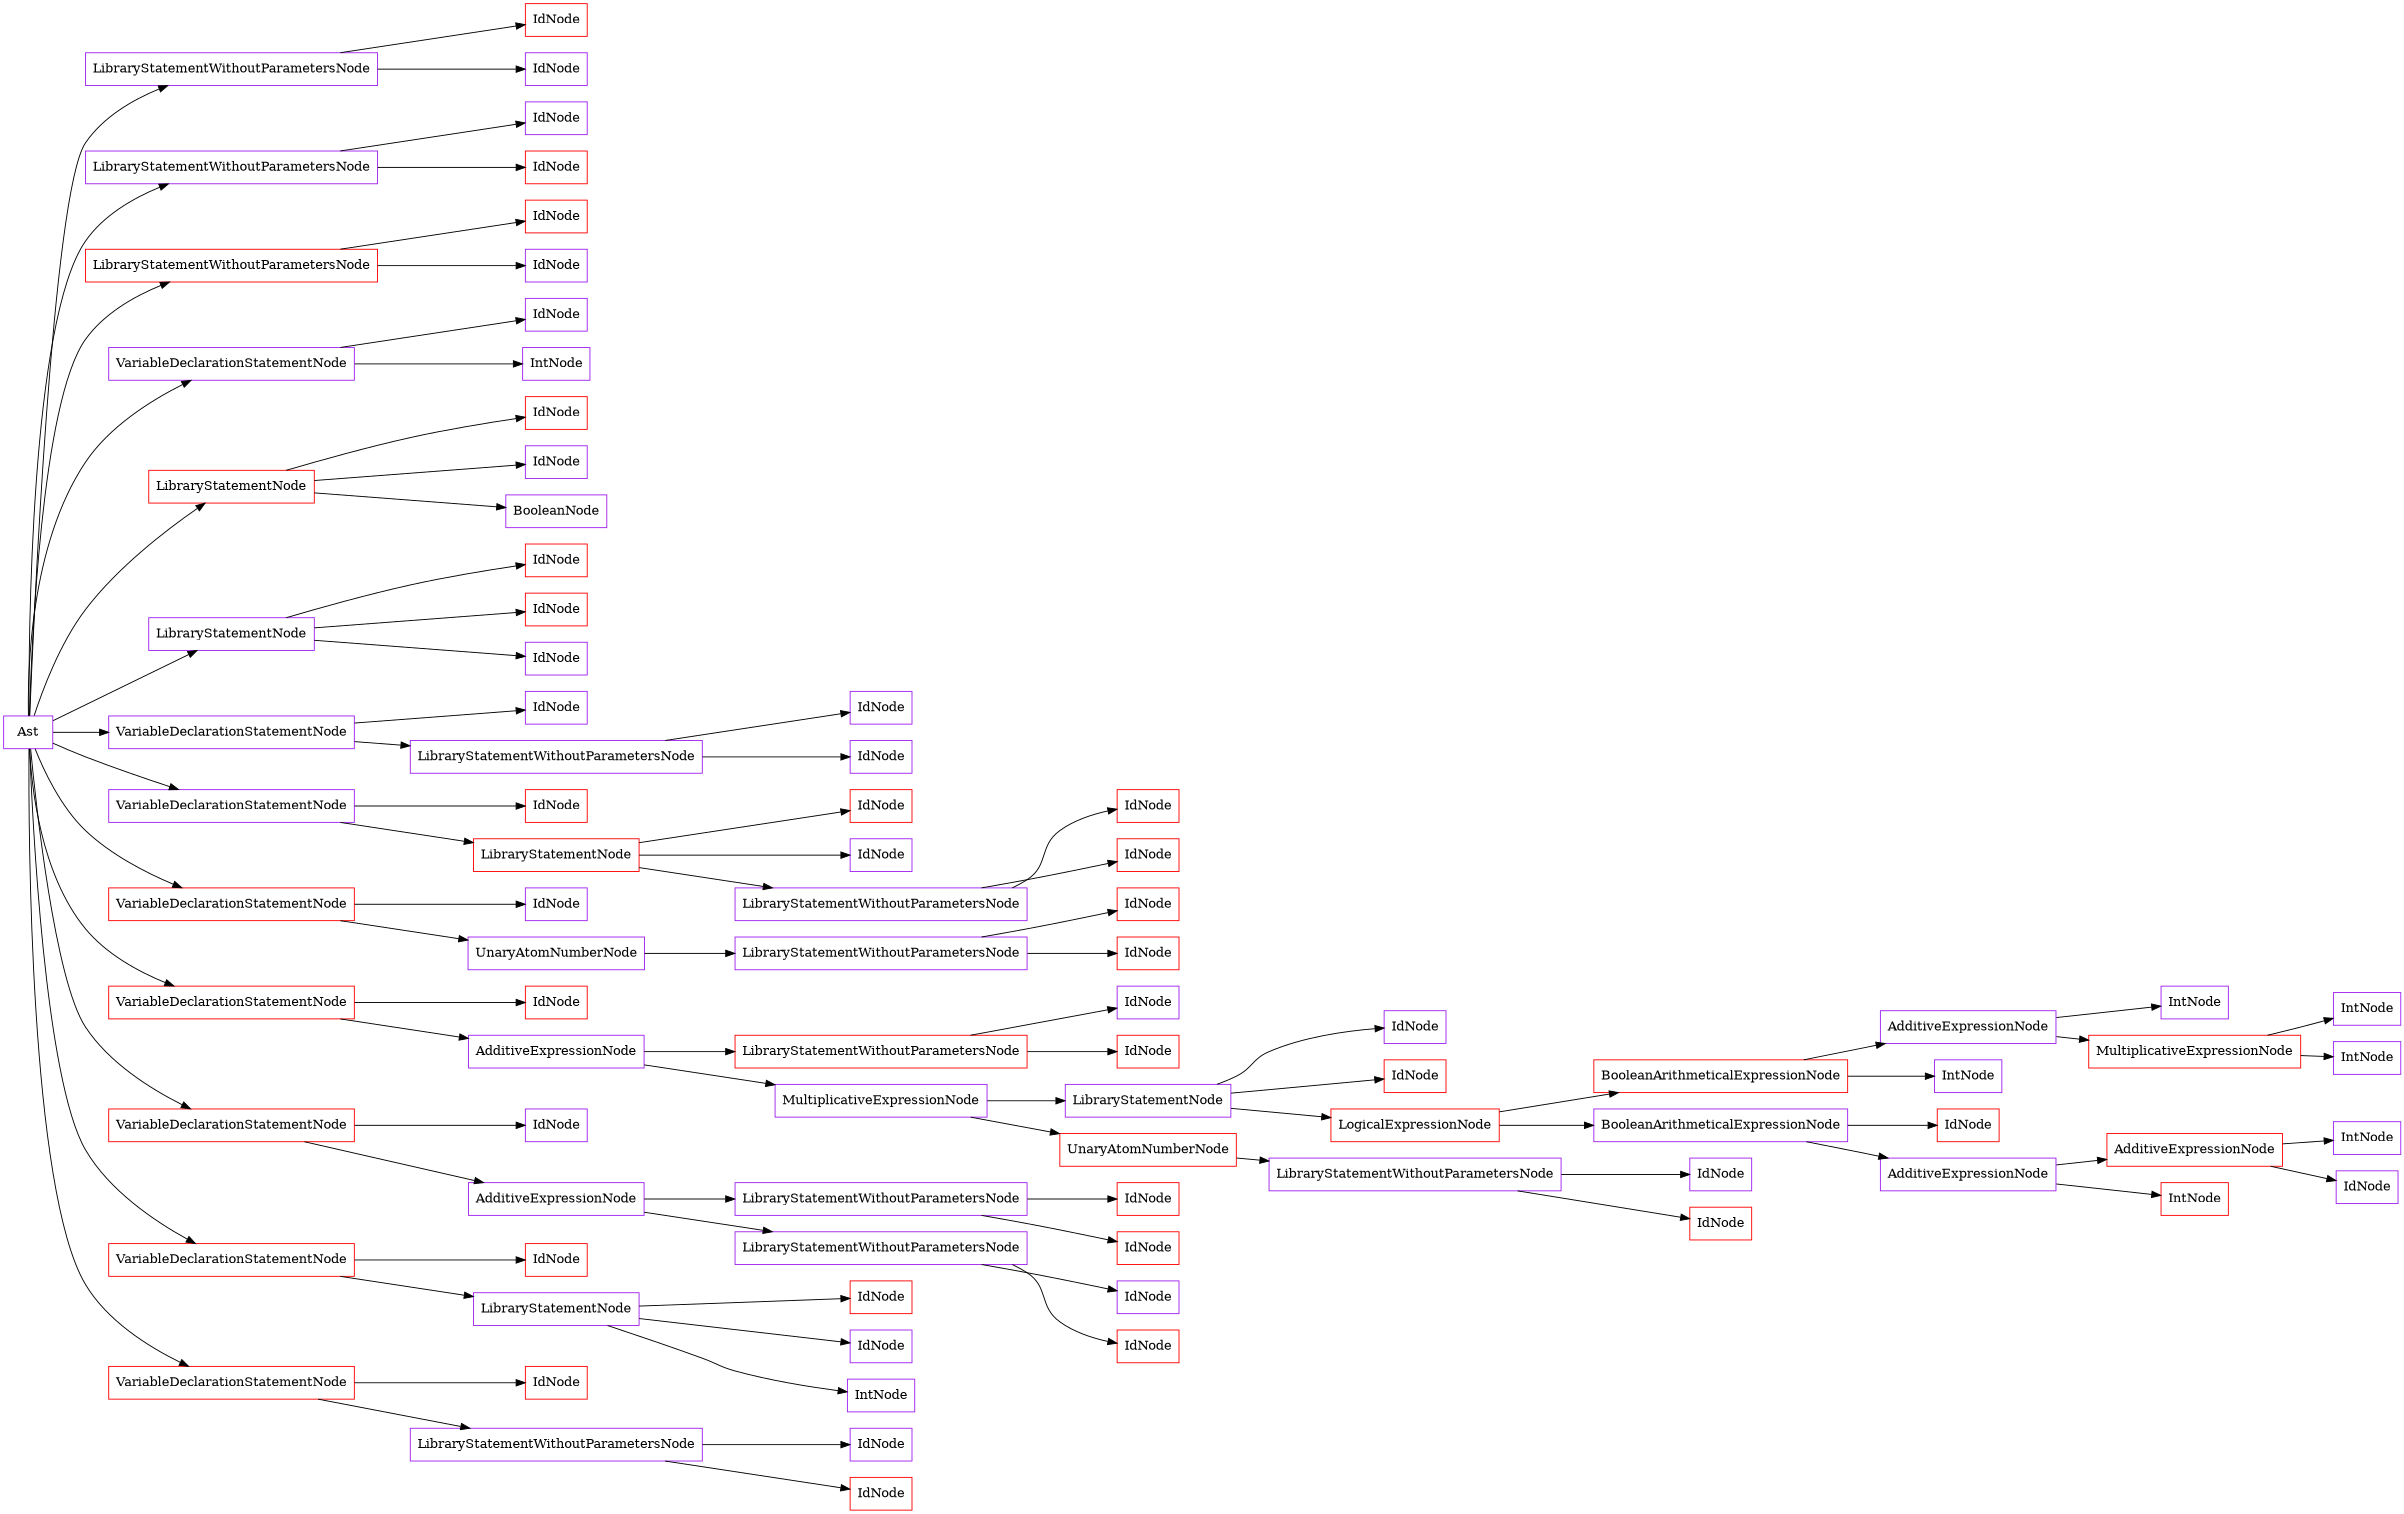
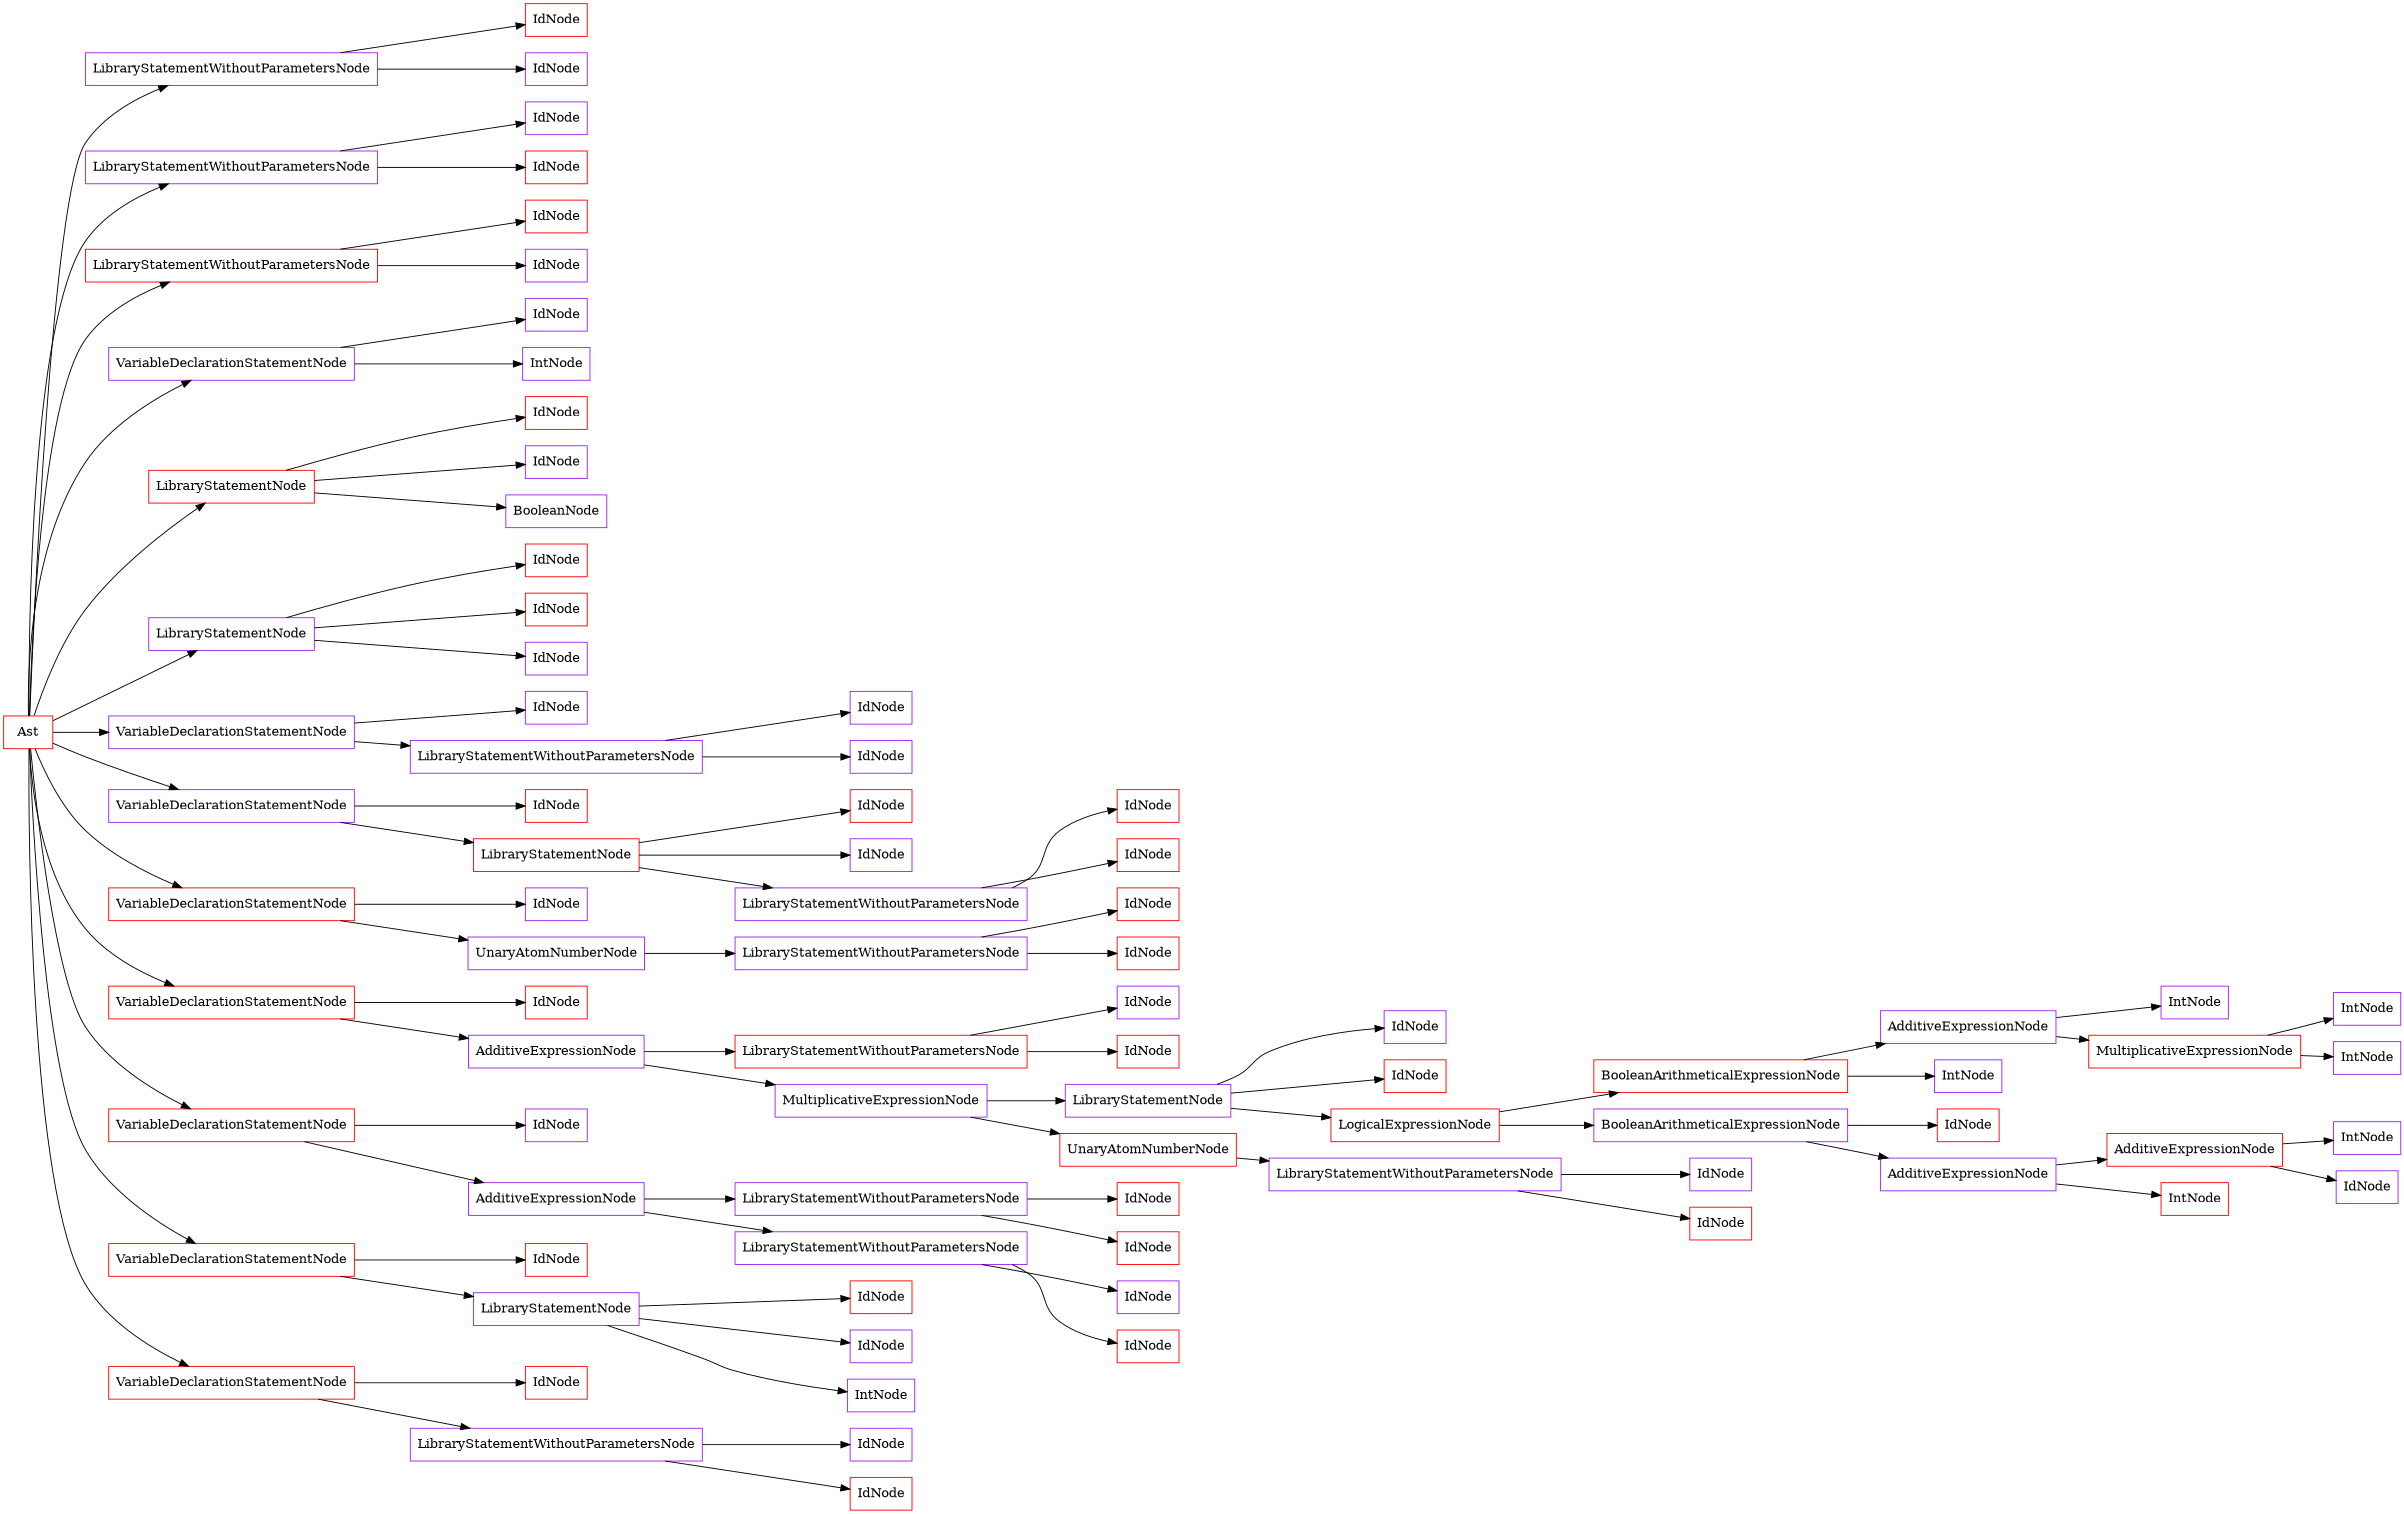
(28, 732) -> (28, 732)
